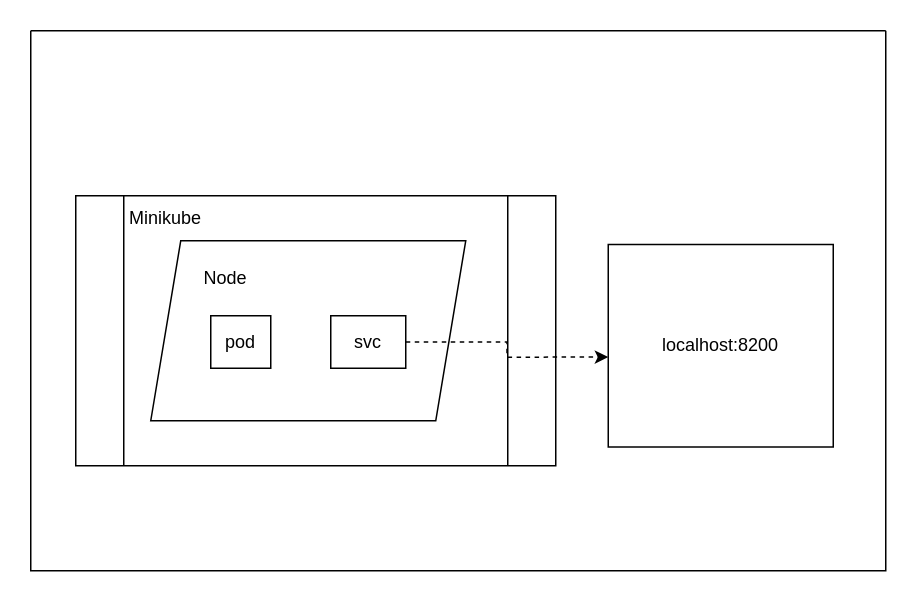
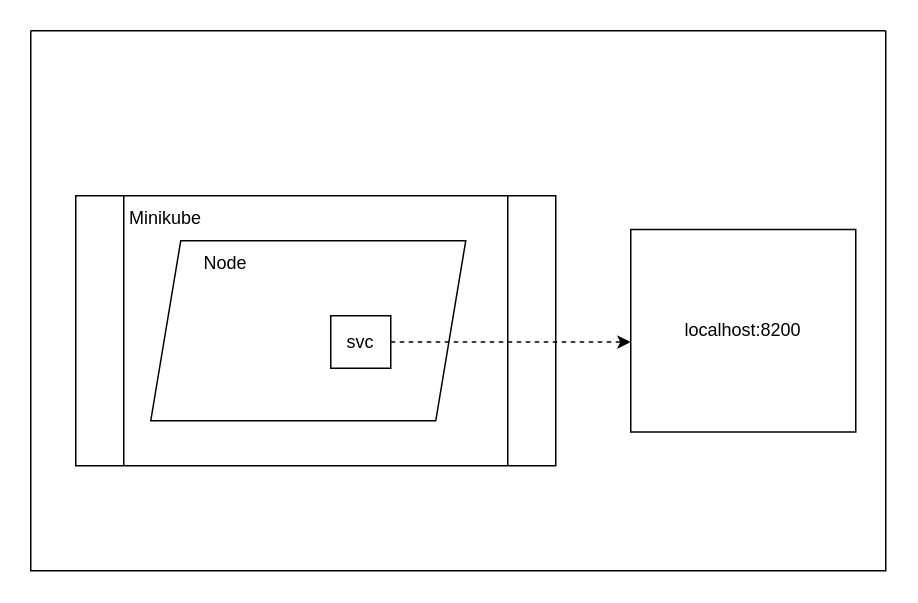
(226, 278) -> (226, 263)
(241, 342) -> none
(368, 342) -> (361, 342)
(721, 346) -> (743, 331)
